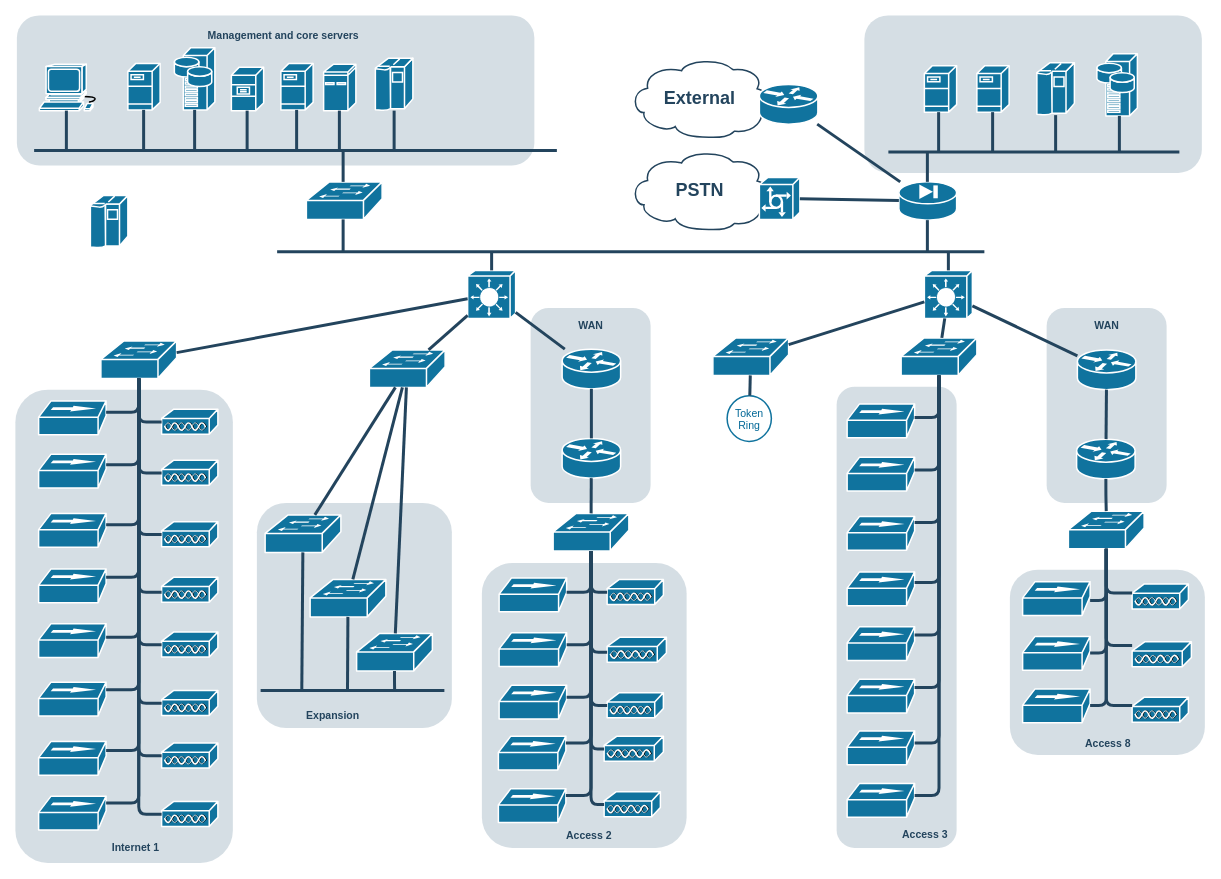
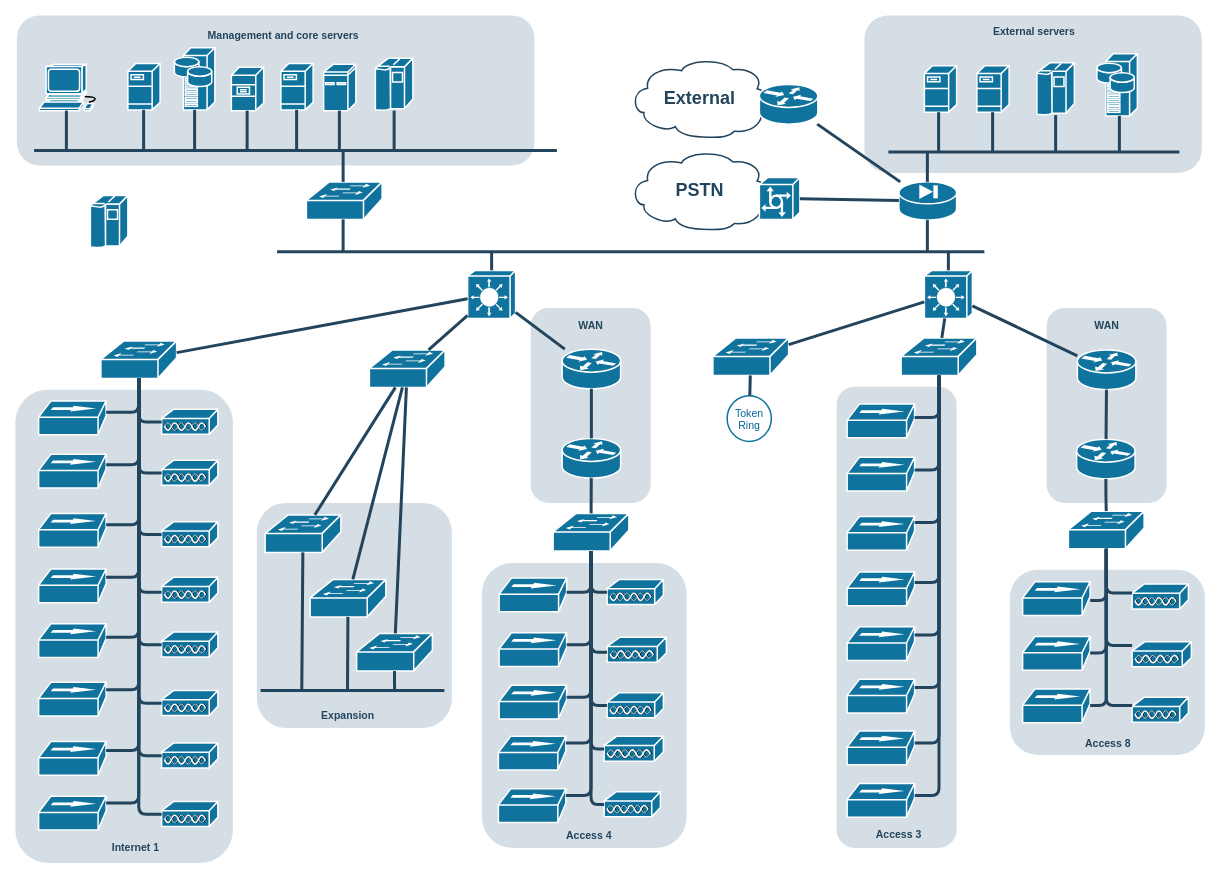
none -> (1034, 32)
(333, 715) -> (348, 715)
(925, 834) -> (899, 834)
(589, 835) -> (589, 835)
